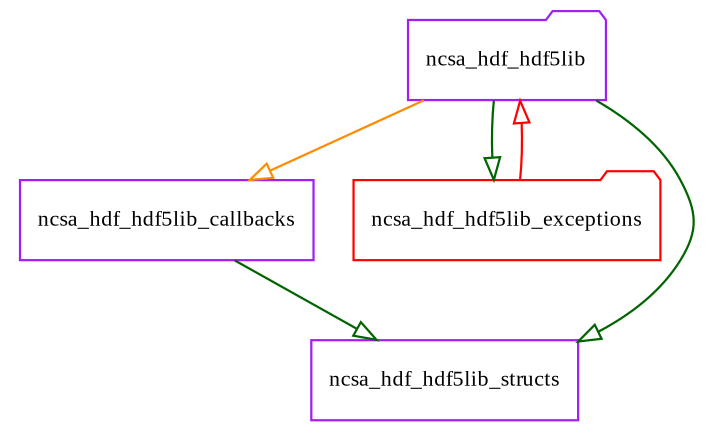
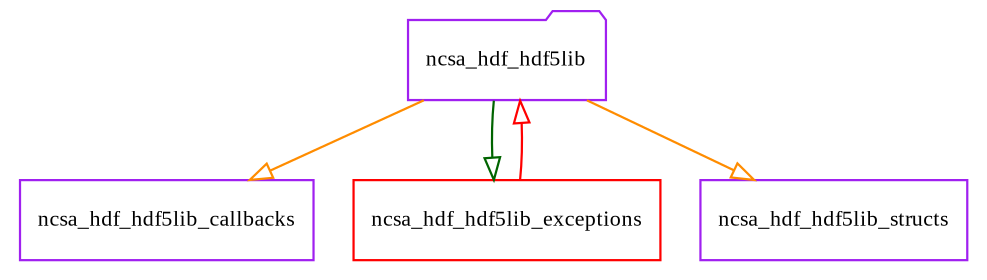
(693, 217) -> (660, 135)
(507, 220) -> (507, 220)
(296, 295) -> none
